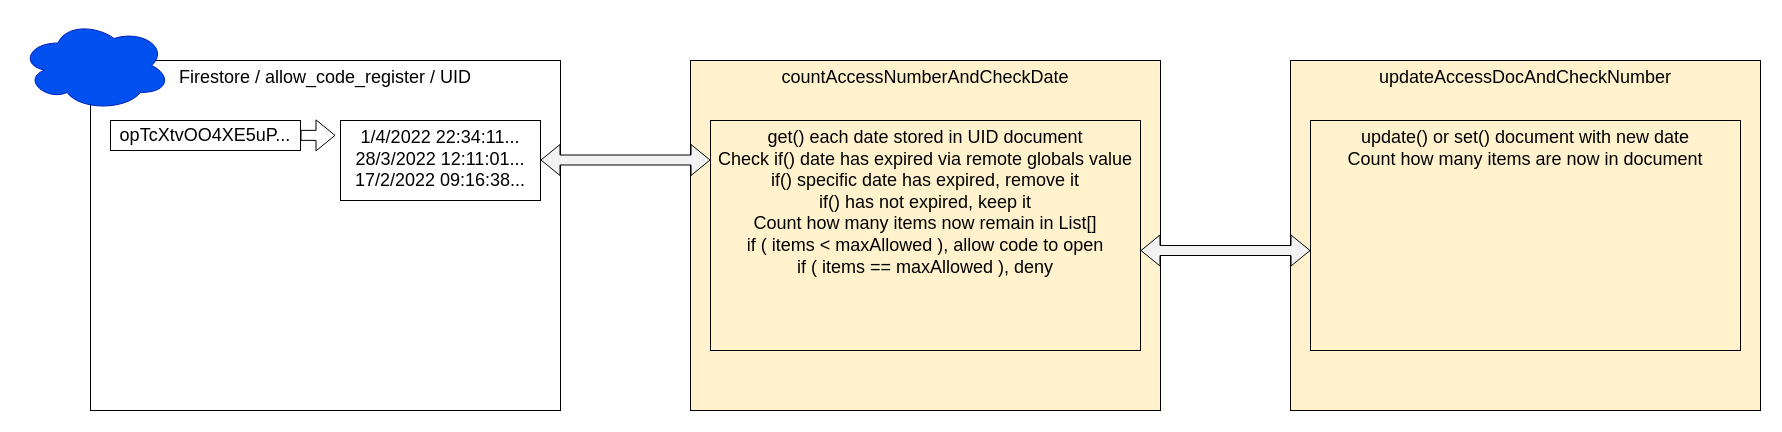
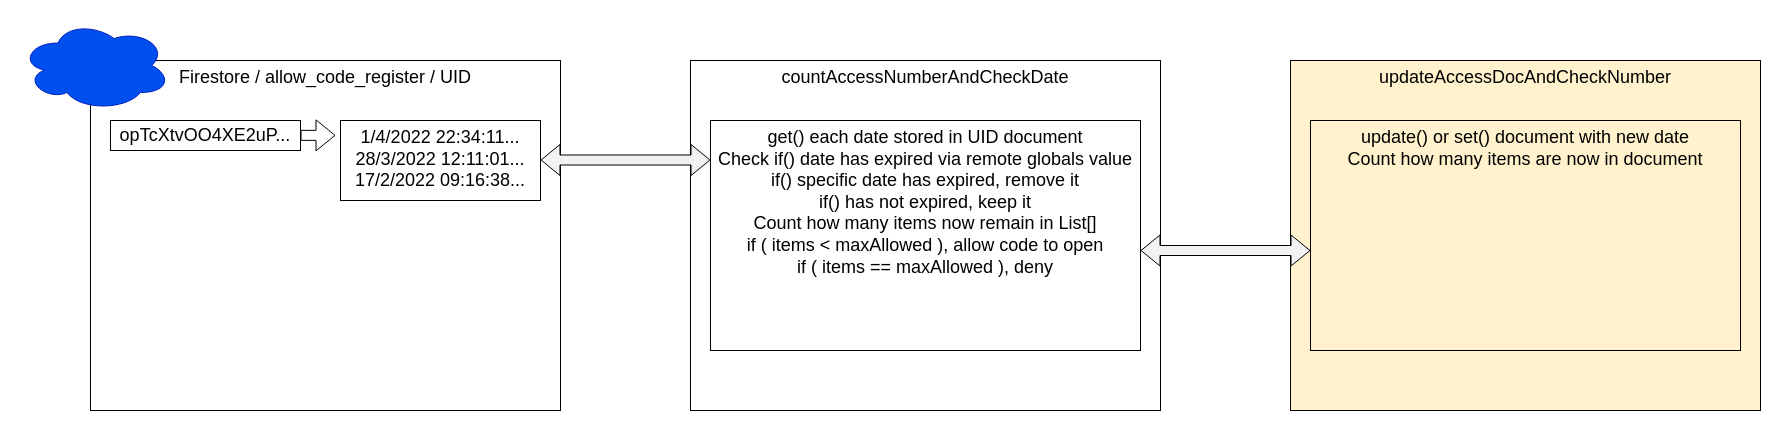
(206, 136) -> (206, 136)
(926, 236) -> (926, 236)
